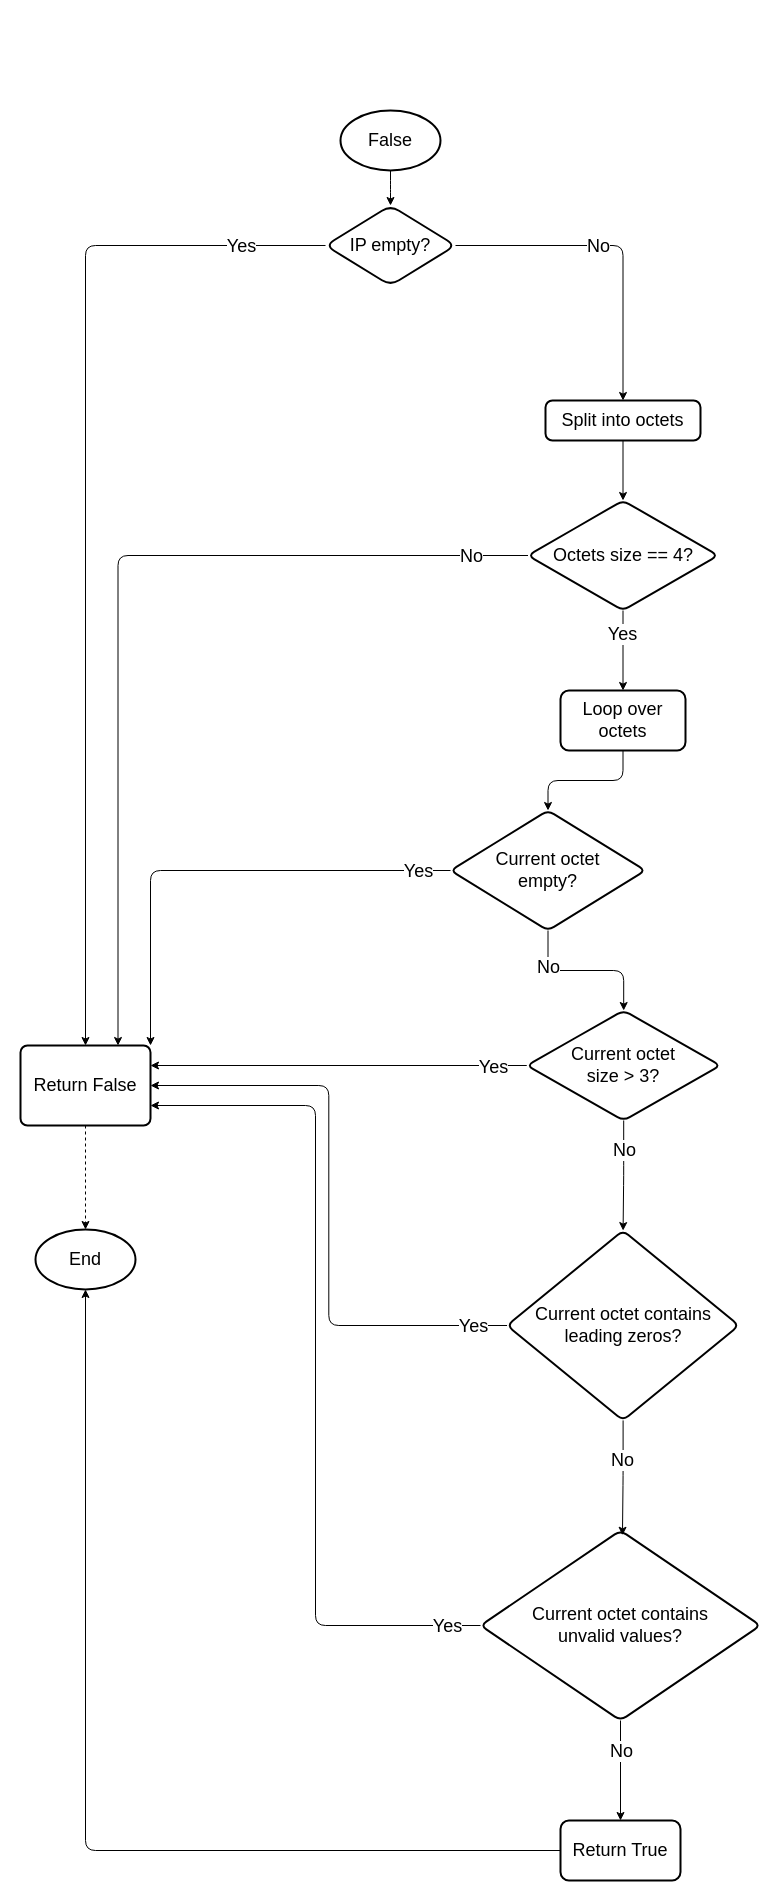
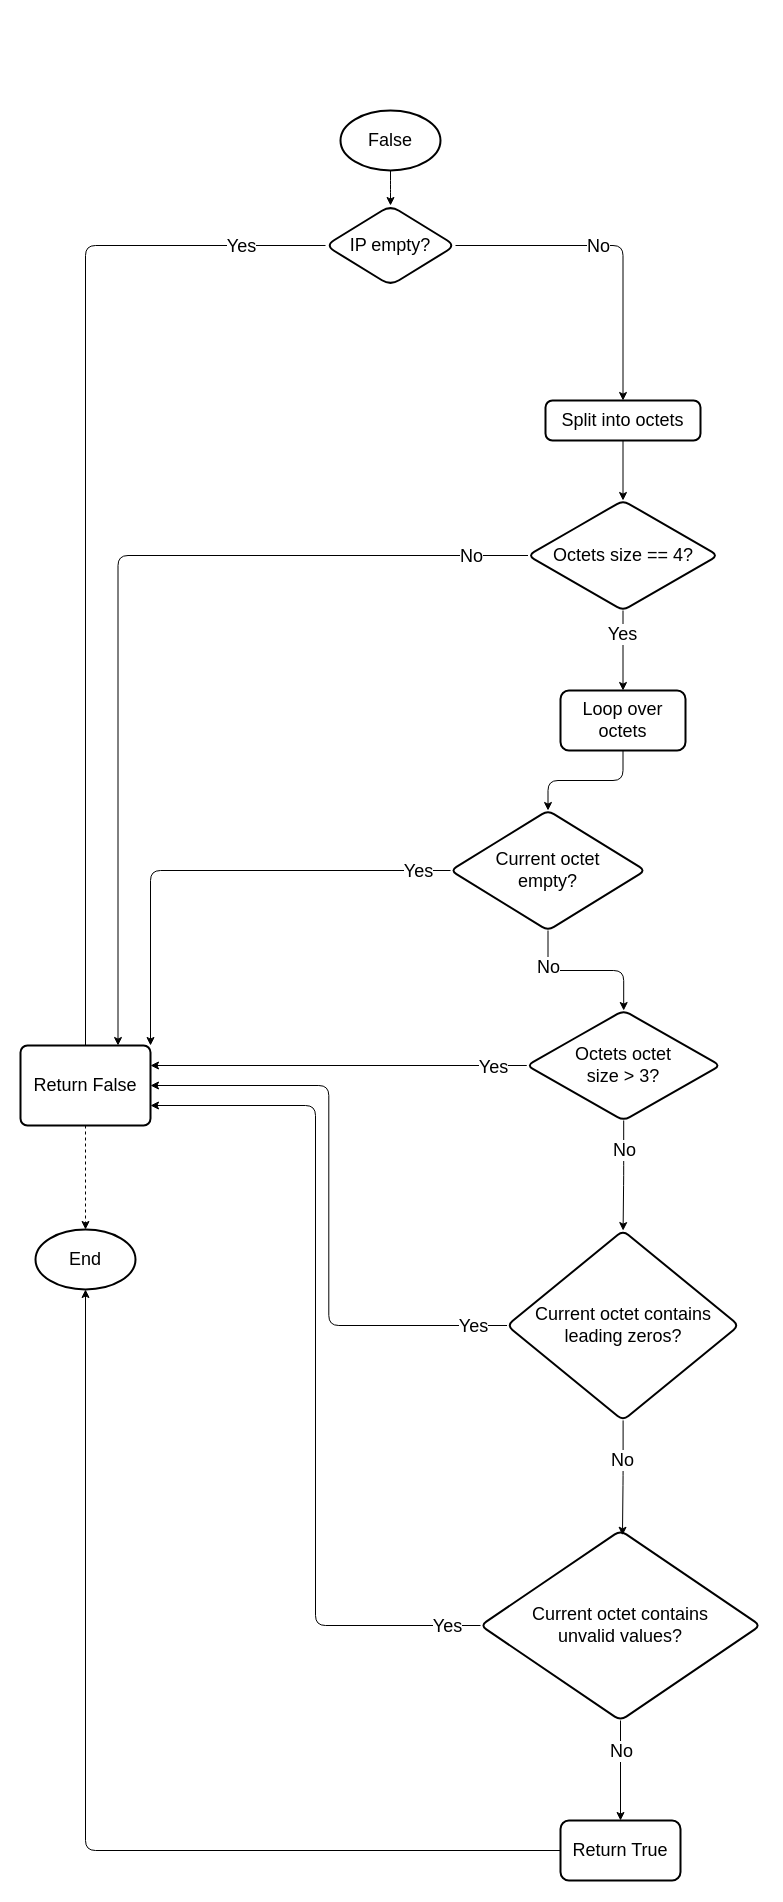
(86, 1037) -> (86, 1040)
(624, 1066) -> (624, 1066)
